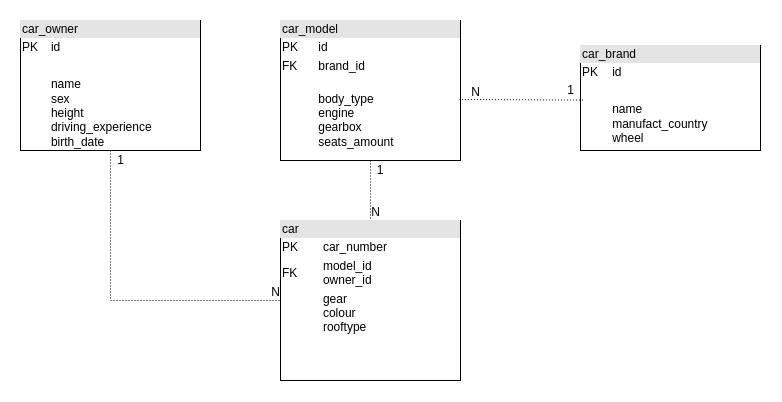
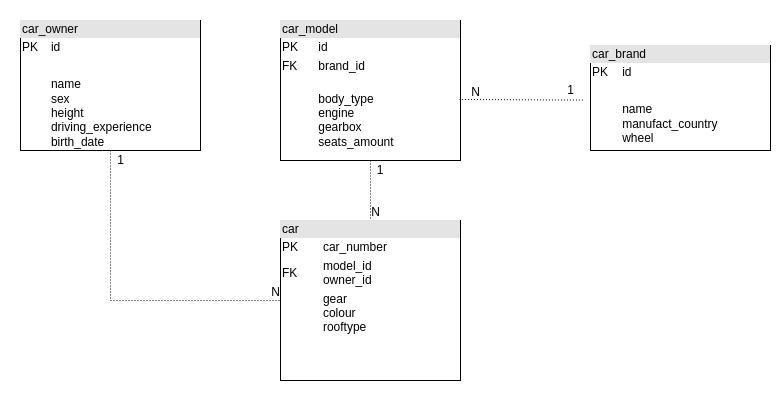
(671, 98) -> (681, 98)
